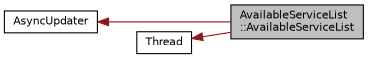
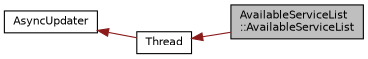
(170, 22) -> (123, 35)
